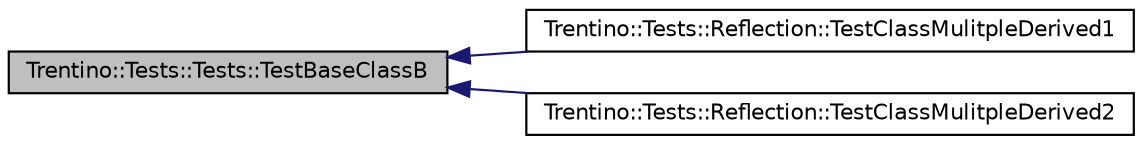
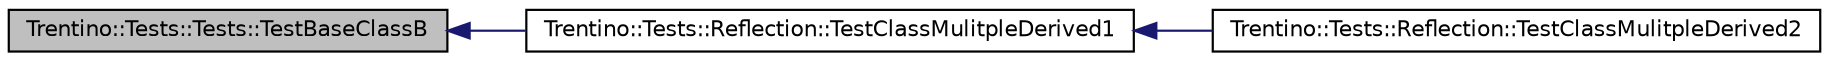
(499, 91) -> (1185, 31)
